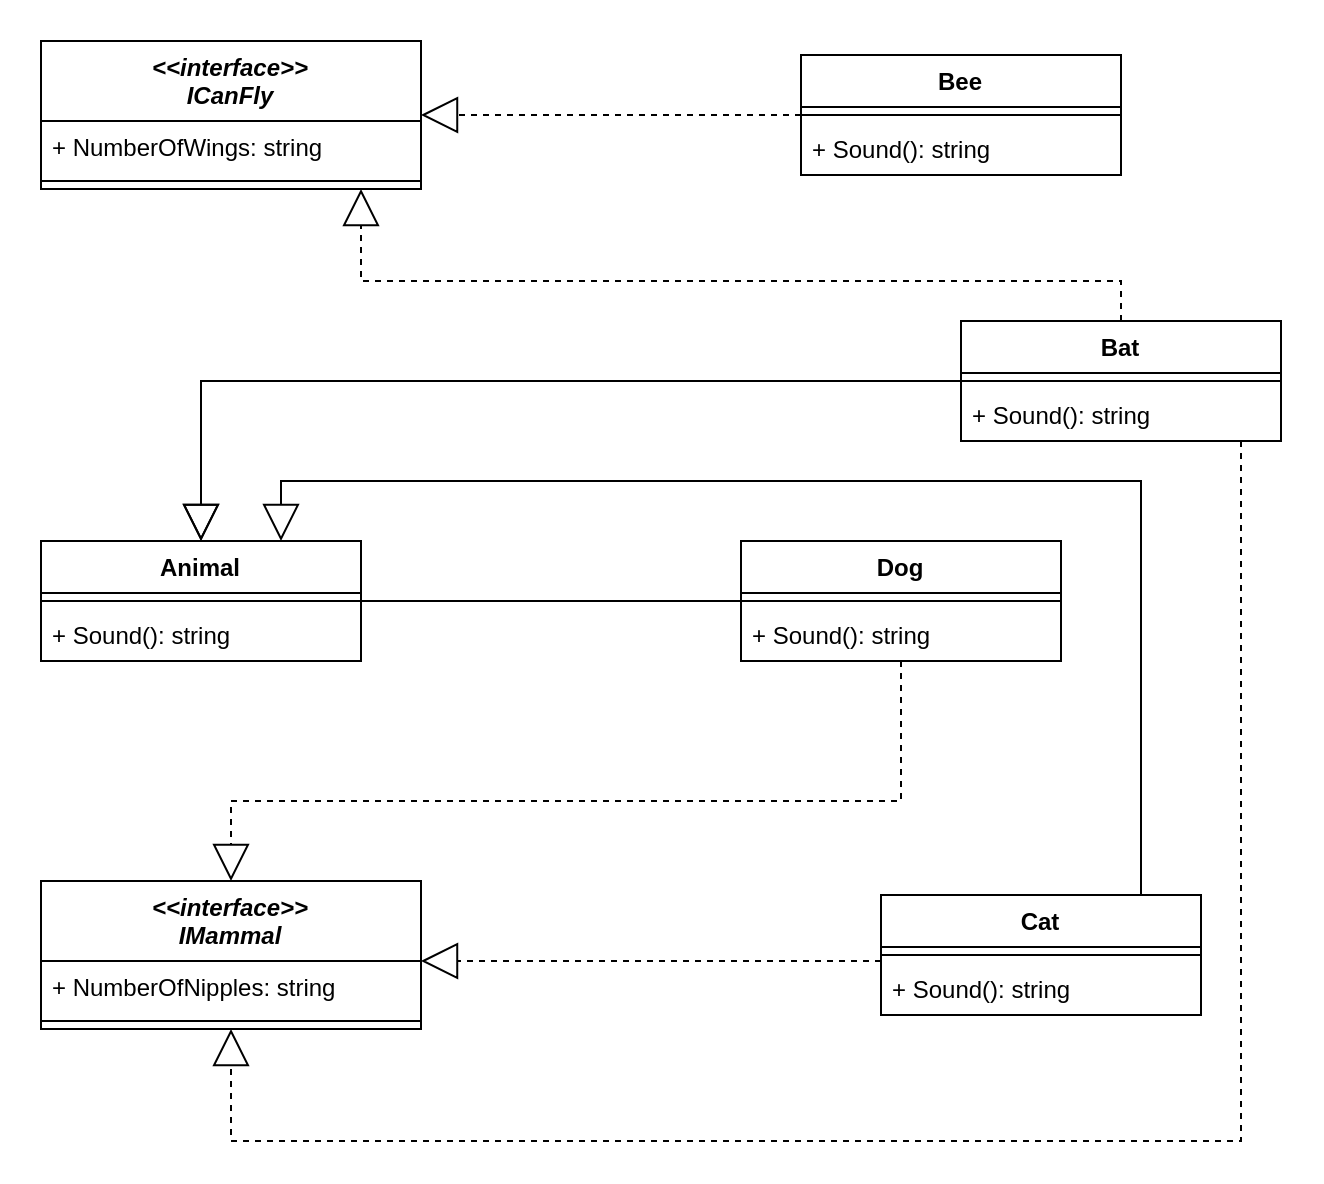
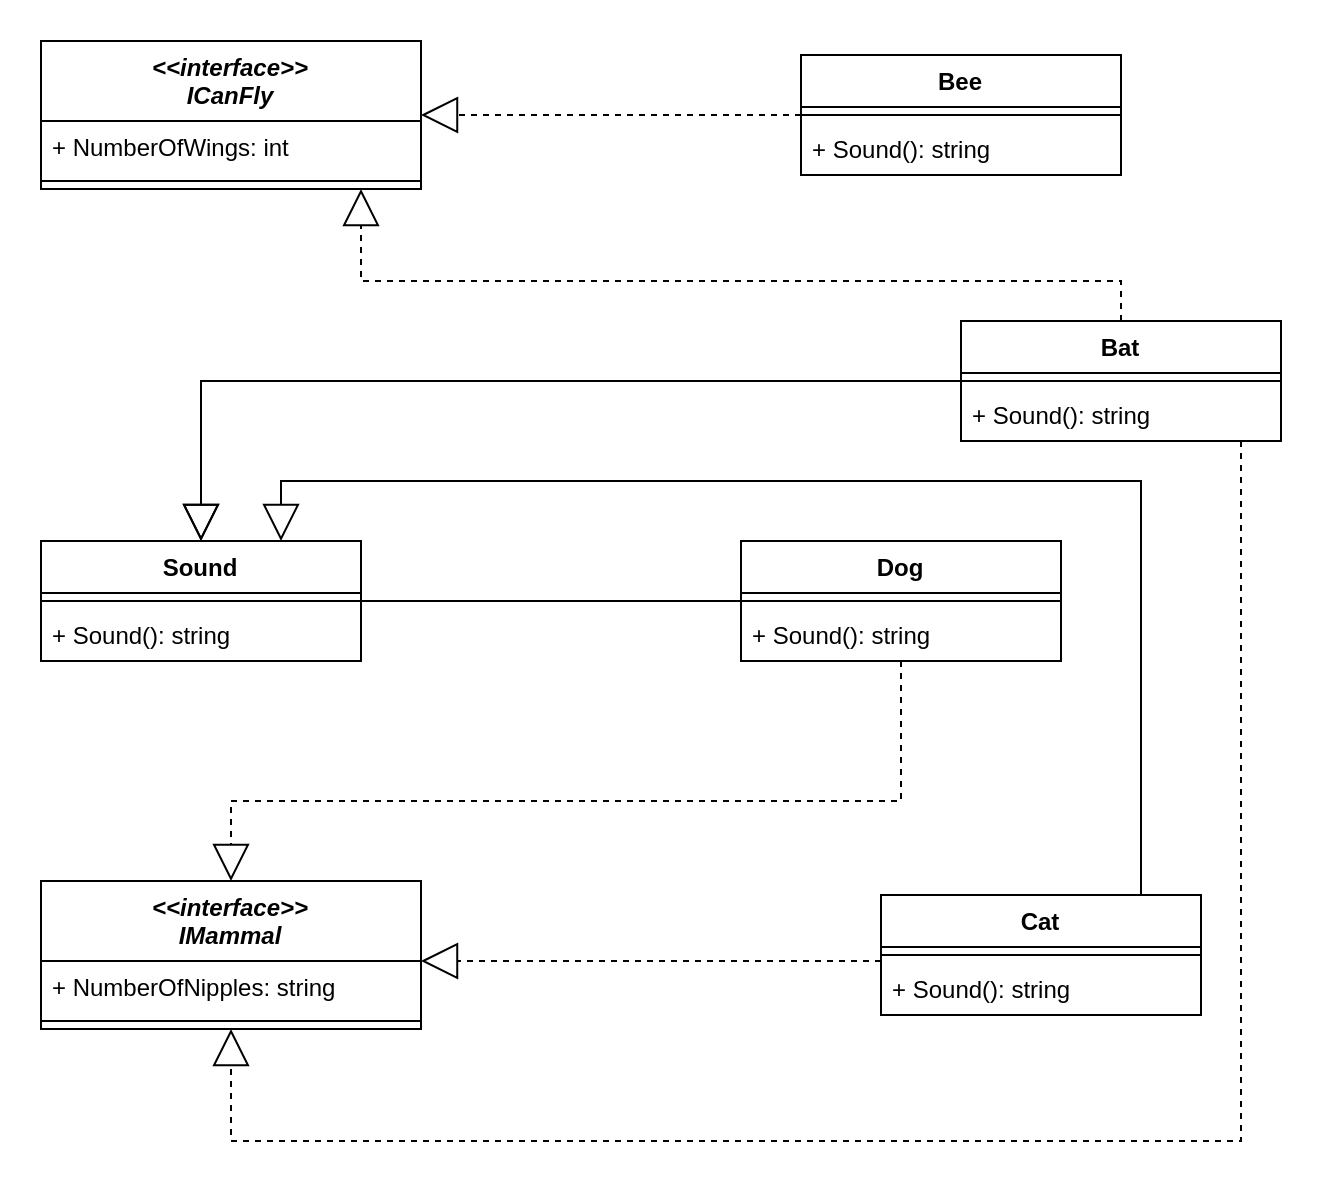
(191, 148) -> (171, 148)
(200, 568) -> (200, 568)
